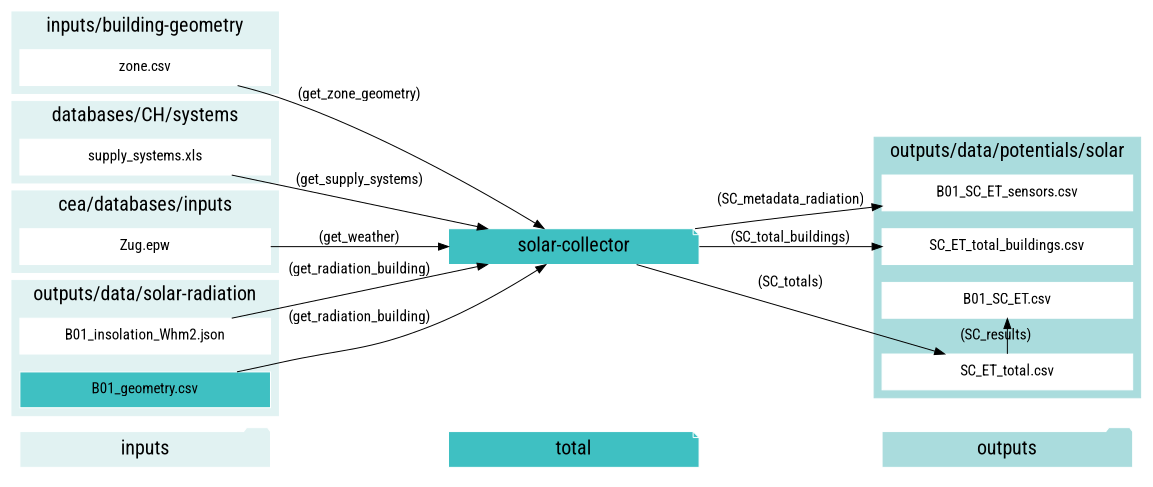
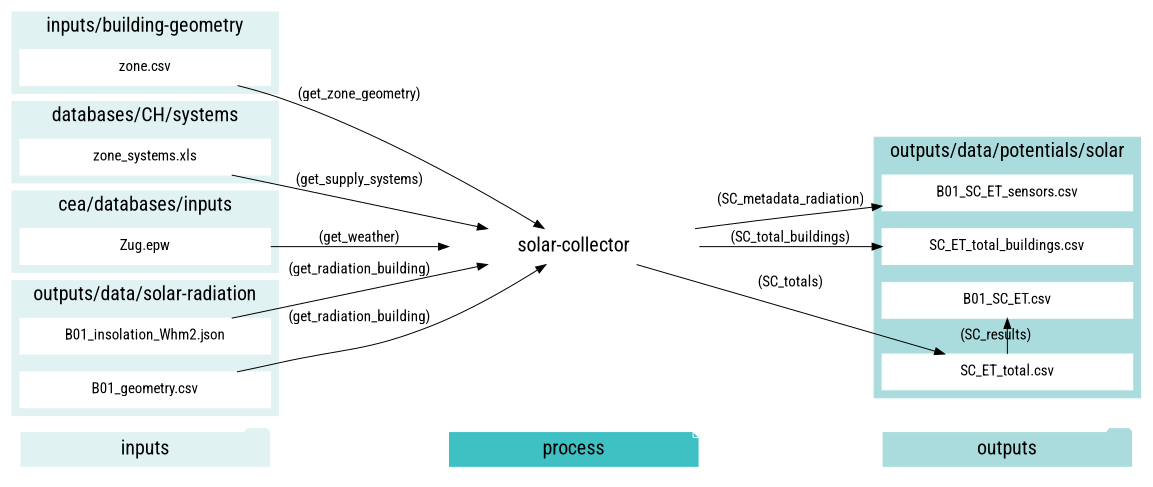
(145, 157) -> (145, 157)
(574, 247) -> (574, 247)
(145, 390) -> (145, 390)
(574, 449) -> (574, 449)
